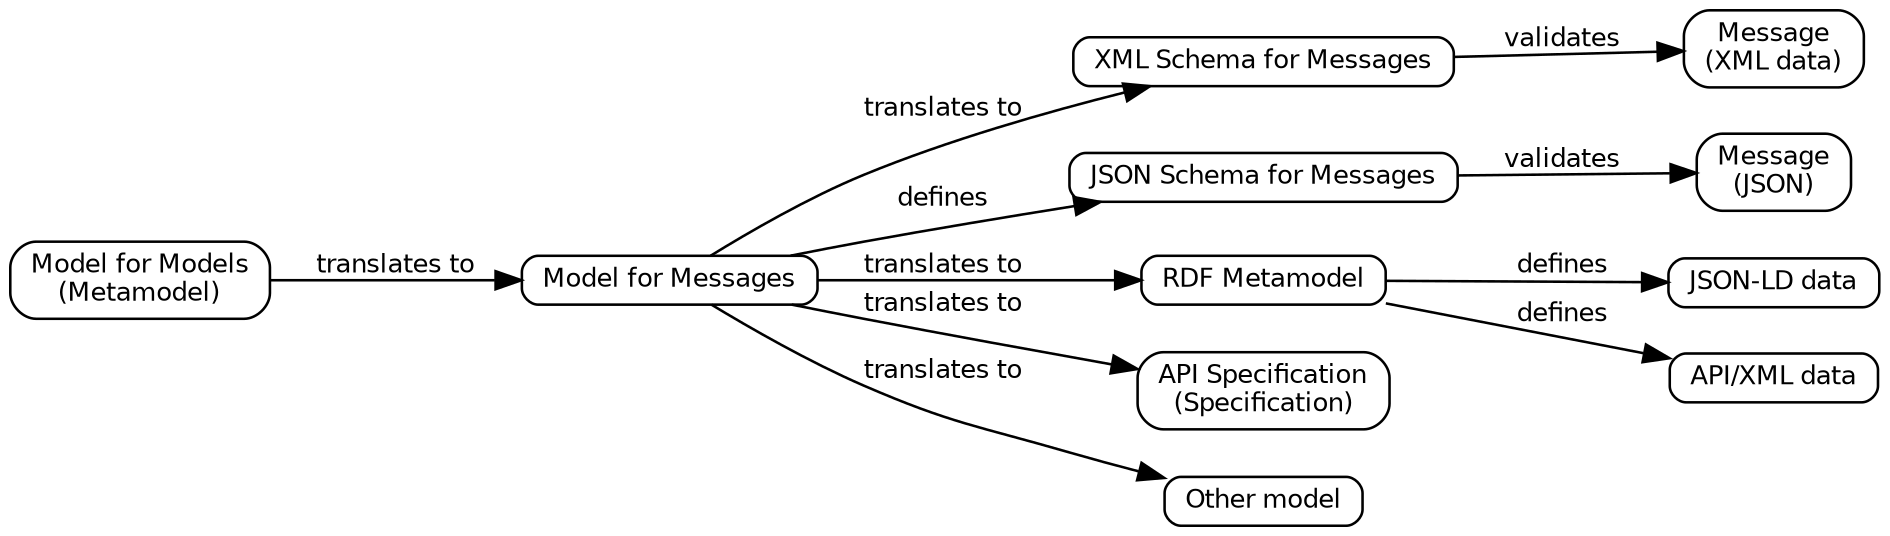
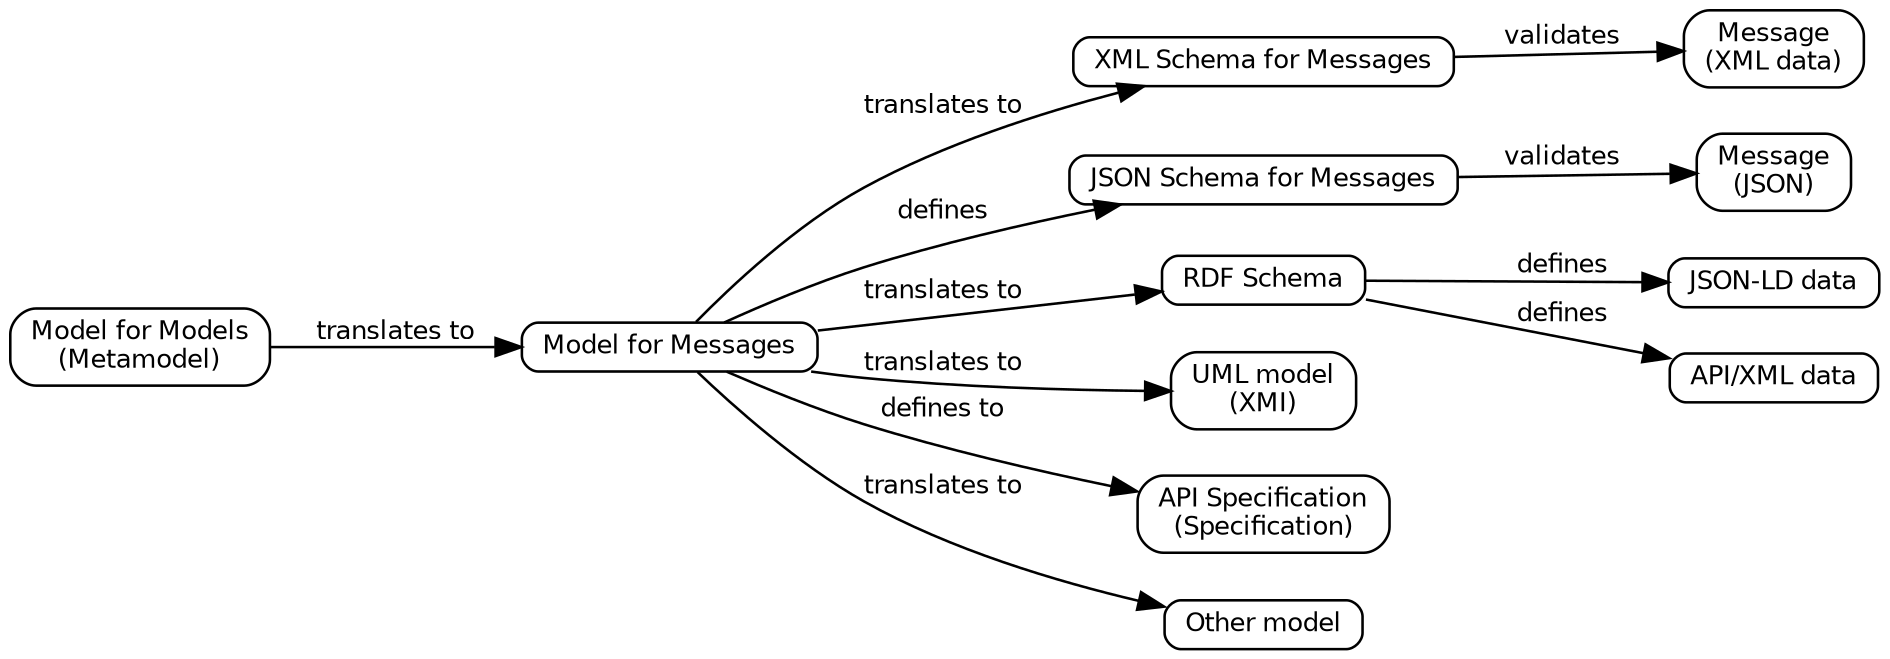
(1264, 280) -> (1264, 280)
(943, 305) -> (943, 410)
none -> (1264, 391)
